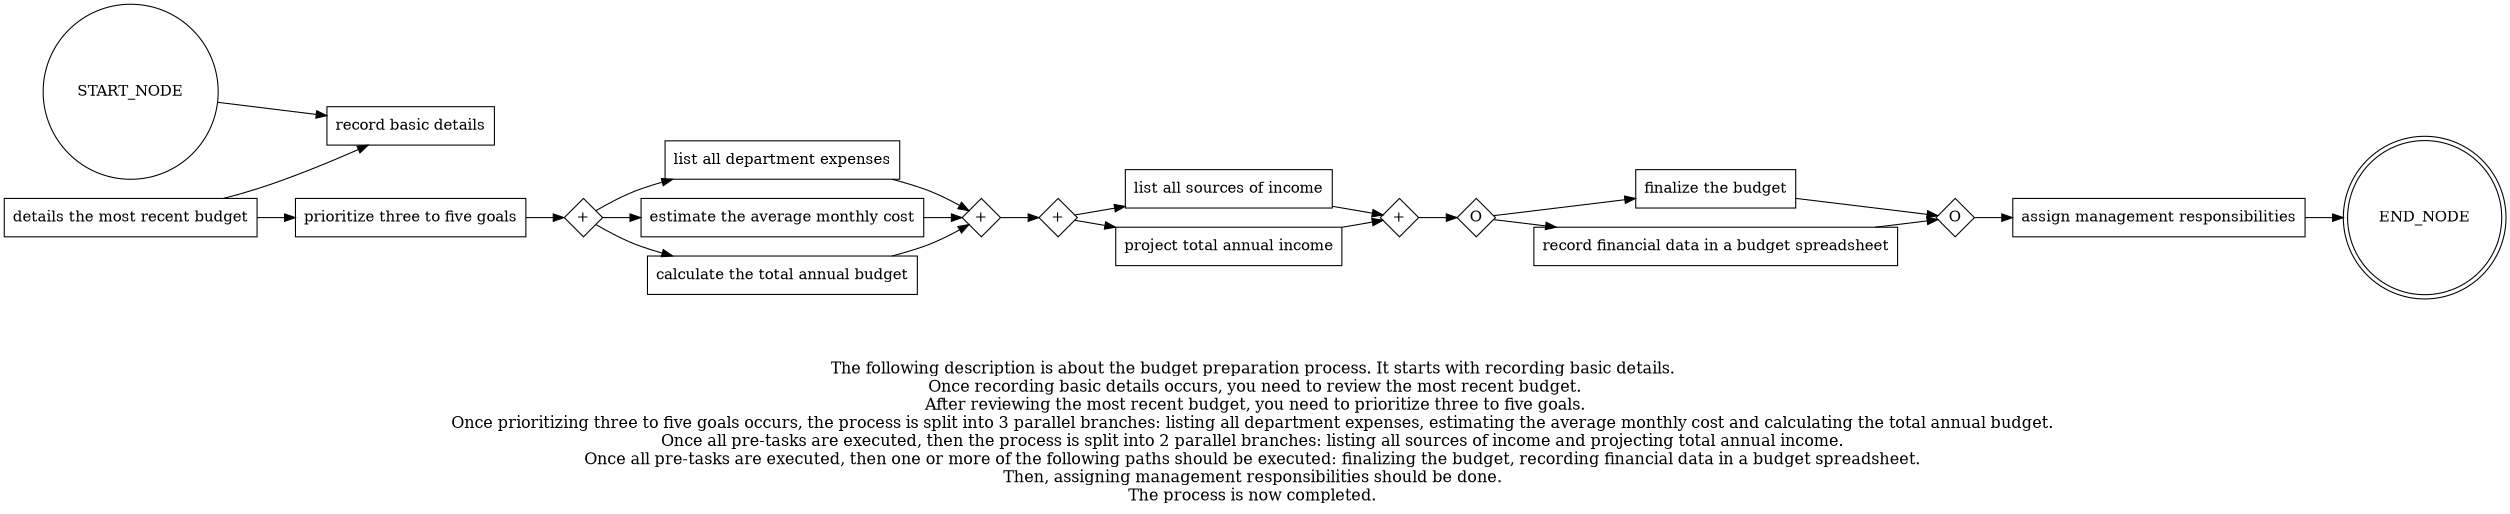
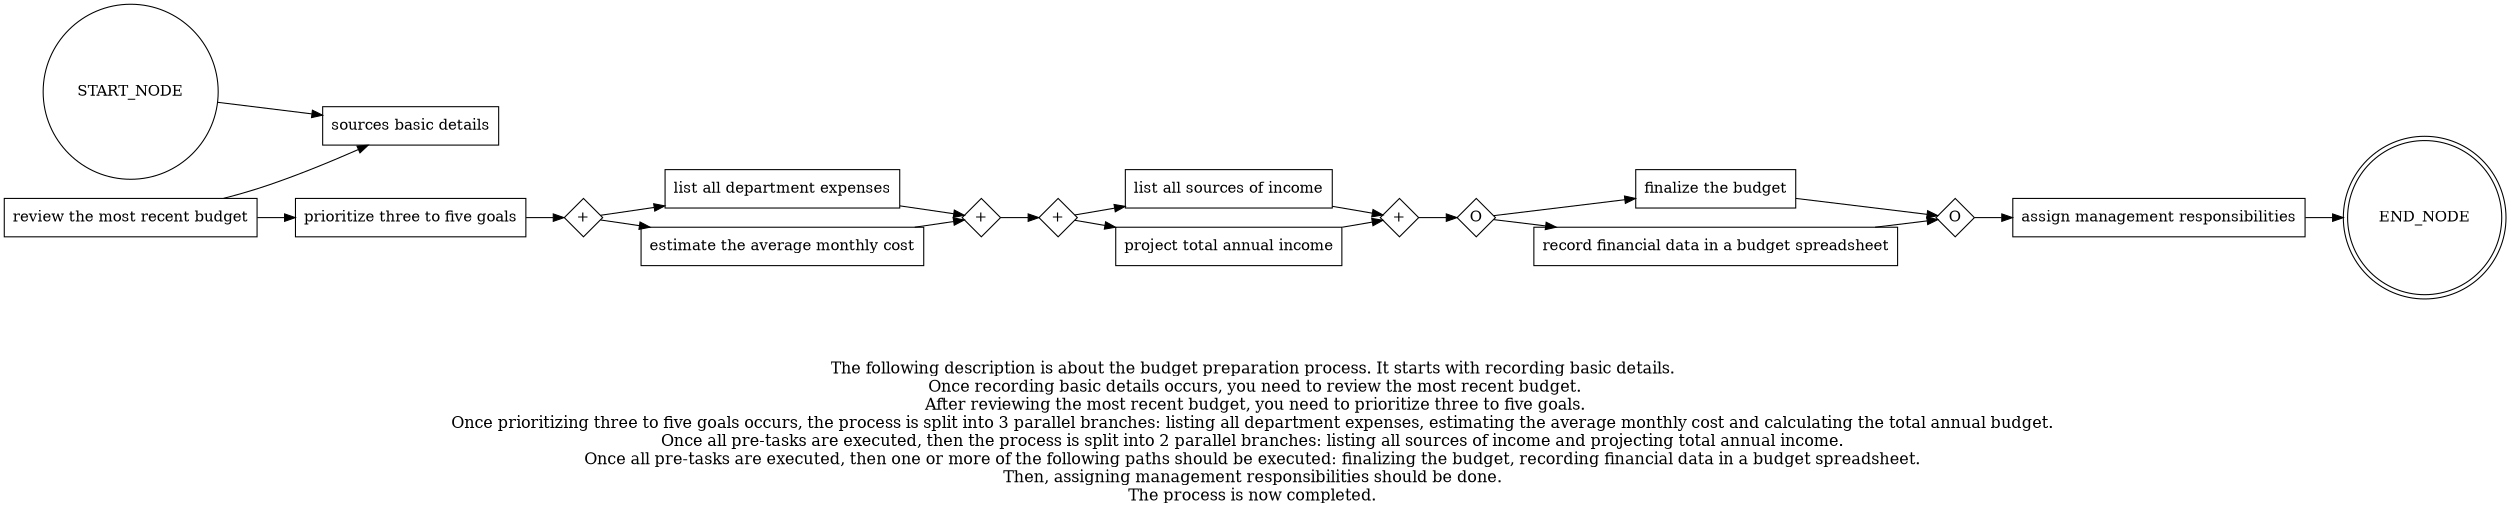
(411, 126) -> (411, 126)
(131, 218) -> (131, 218)
(782, 275) -> none
